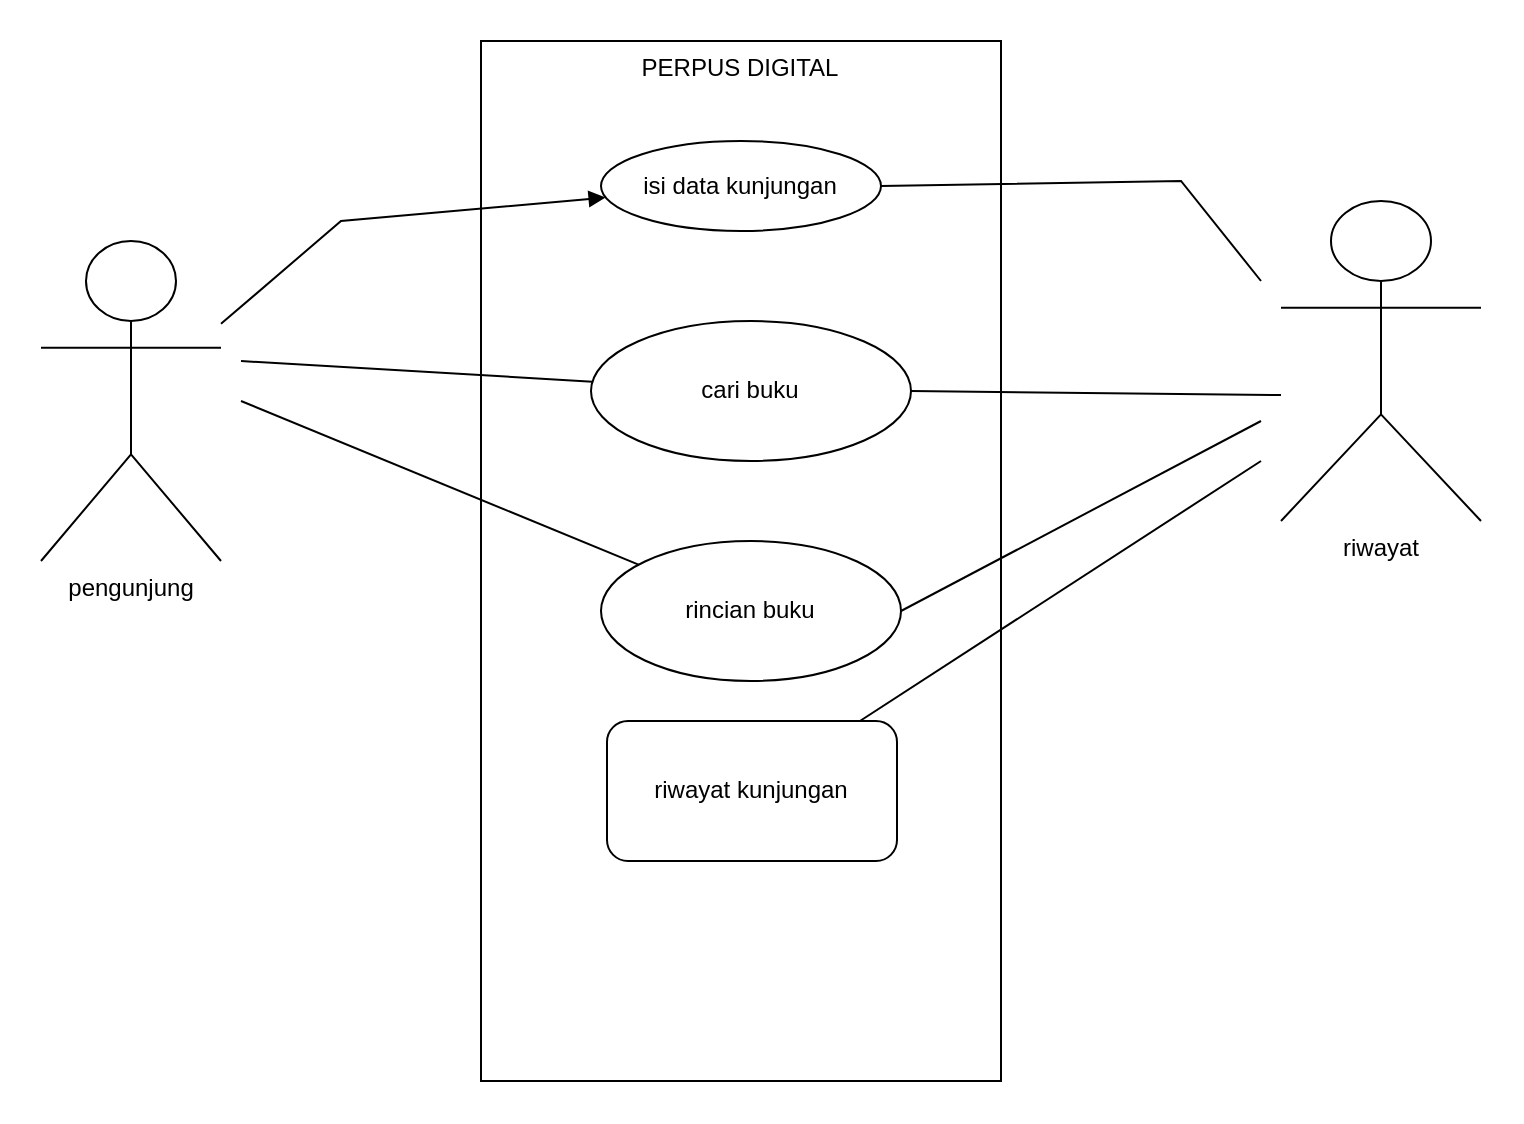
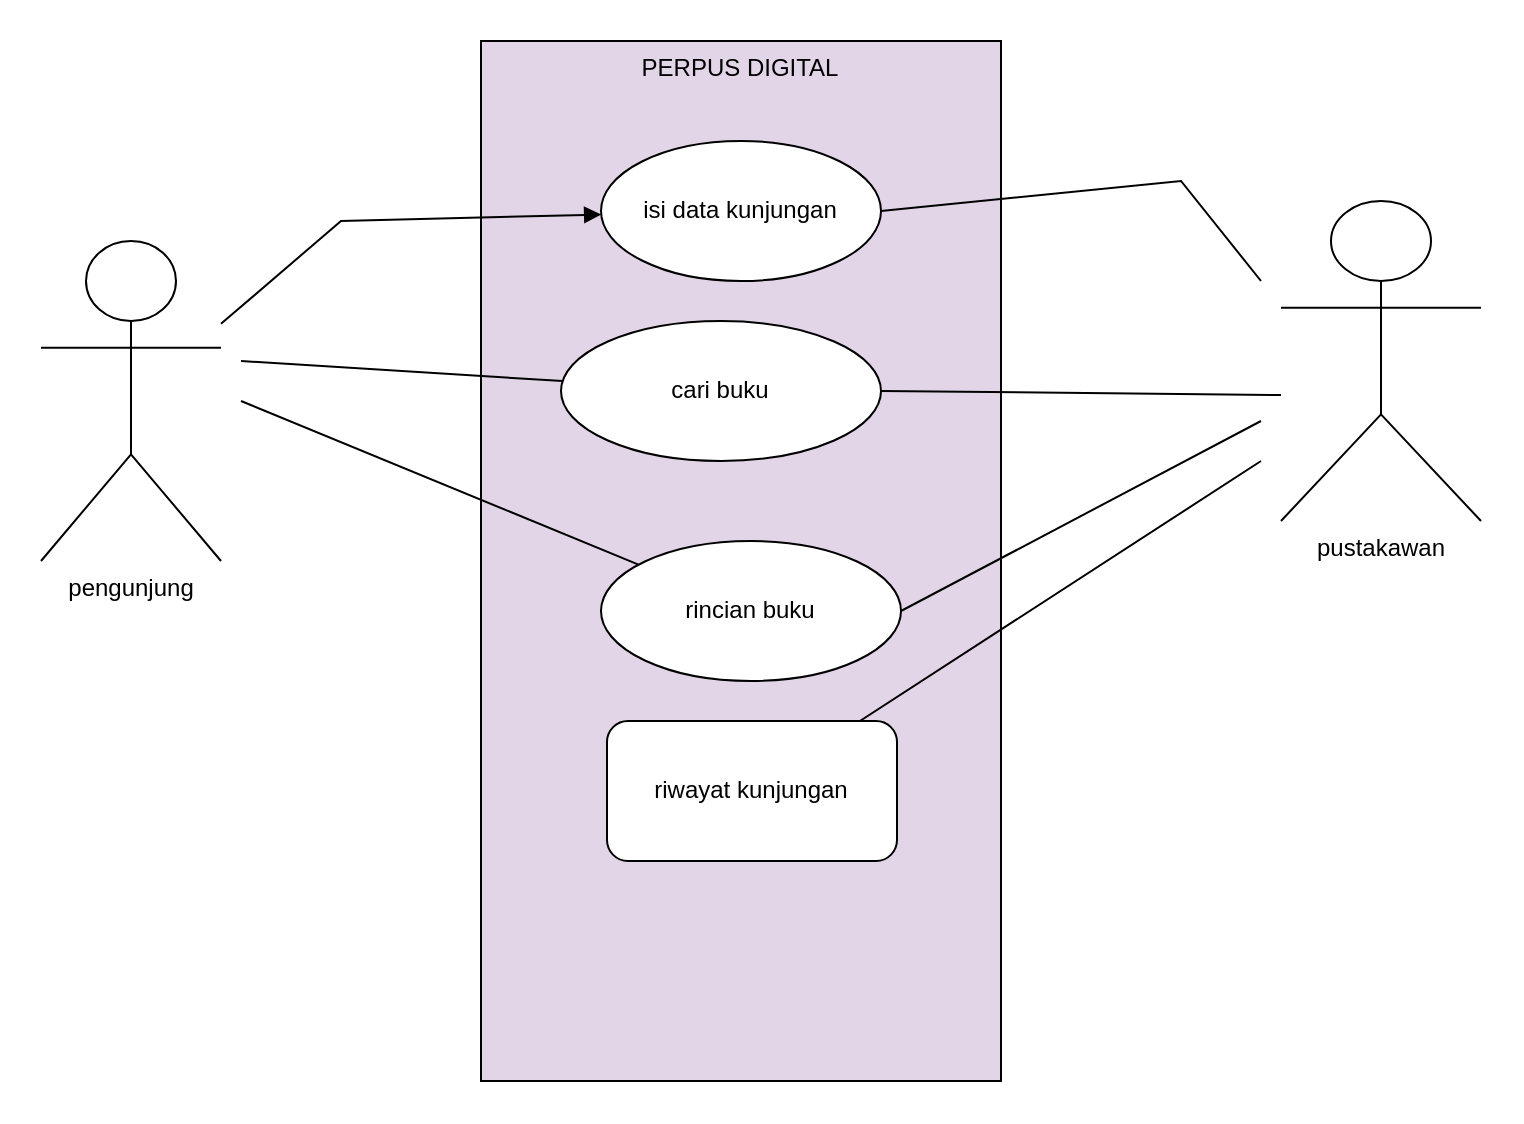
(741, 69) -> (741, 69)
(741, 186) -> (741, 211)
(751, 391) -> (721, 391)
(1382, 549) -> (1382, 549)
